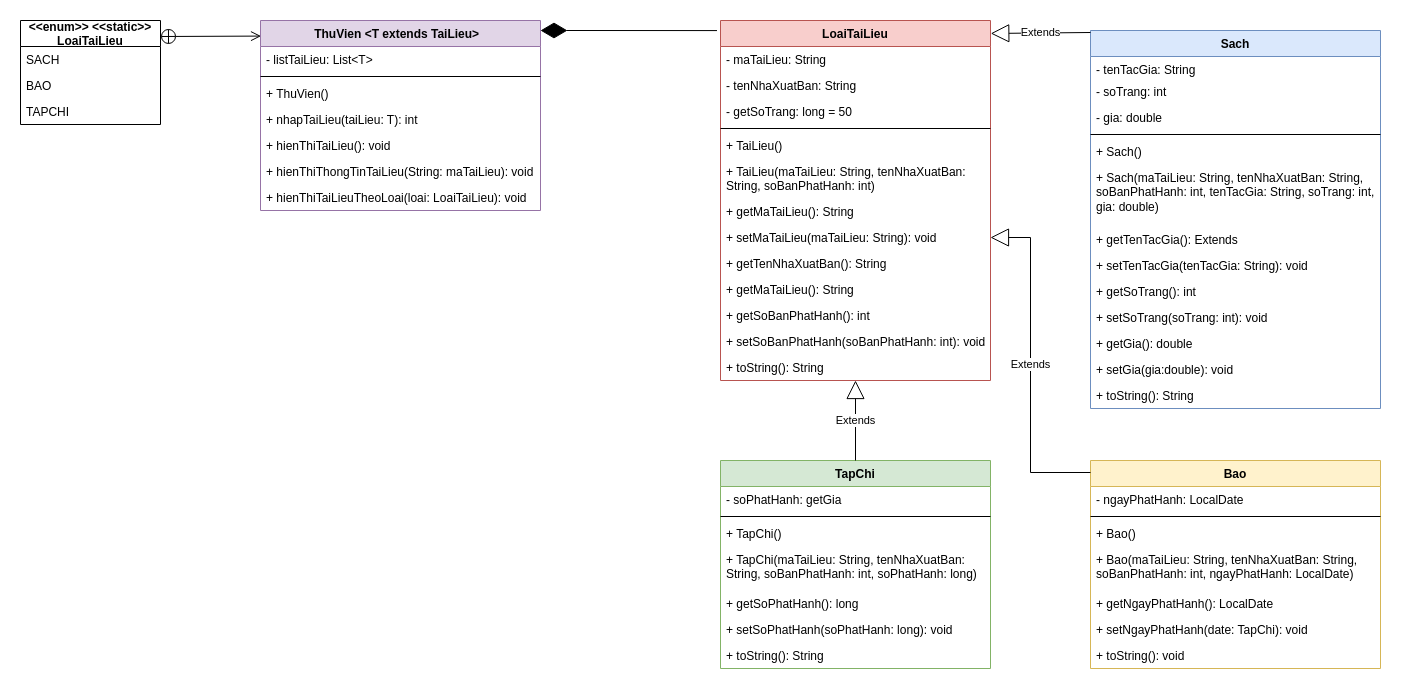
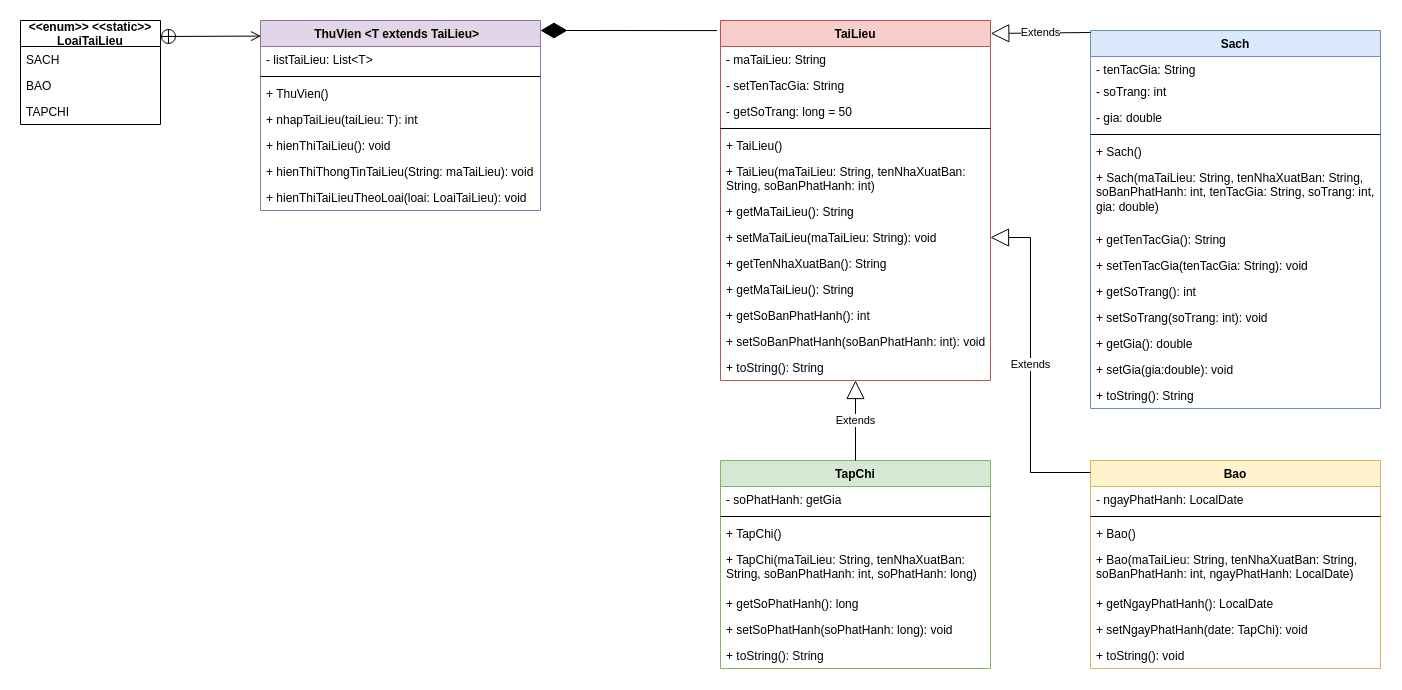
(855, 34) -> (855, 34)
(797, 86) -> (792, 86)
(1174, 240) -> (1169, 240)
